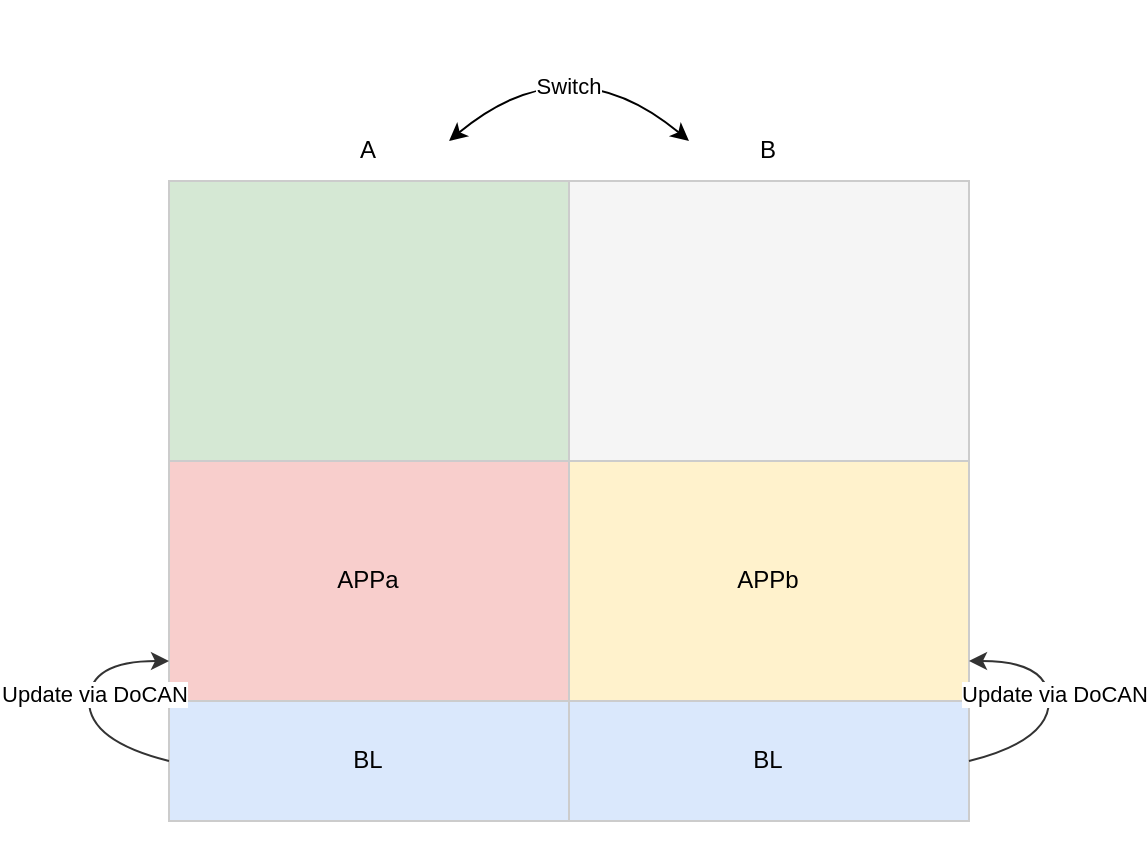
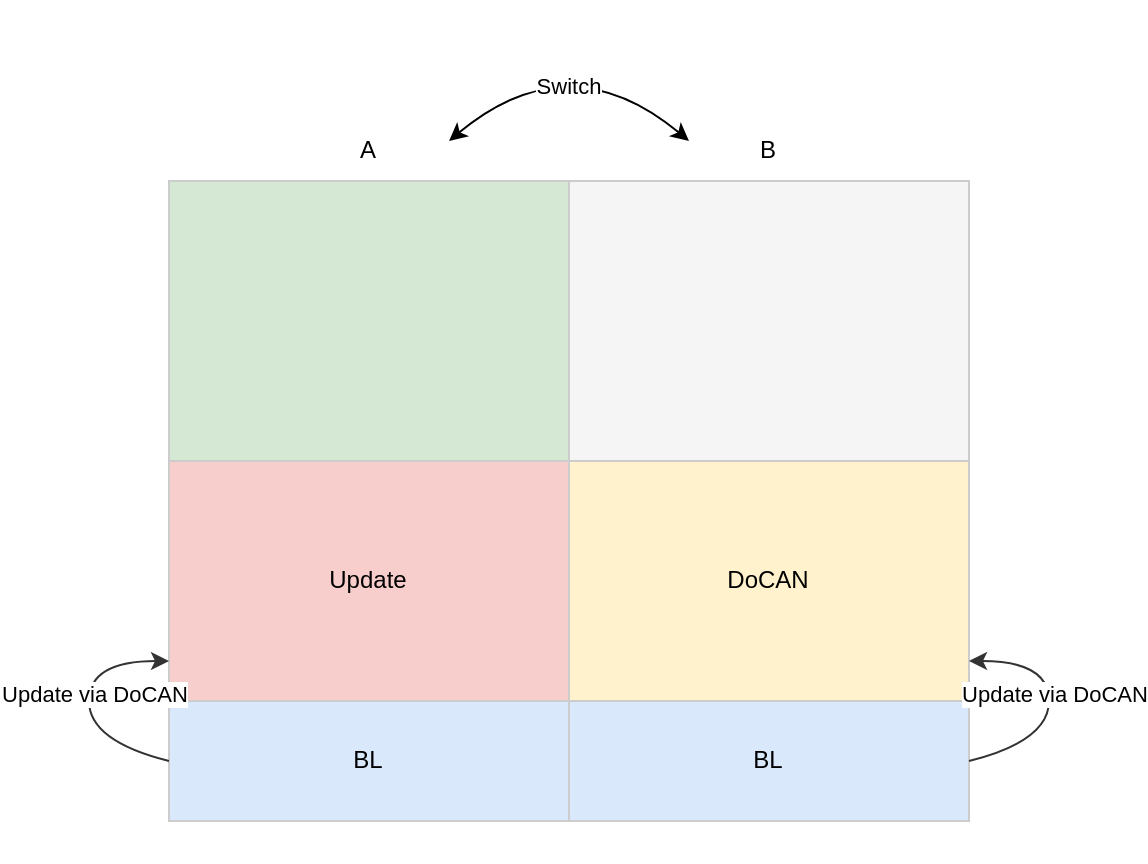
(369, 581) -> (369, 581)
(769, 581) -> (769, 581)
